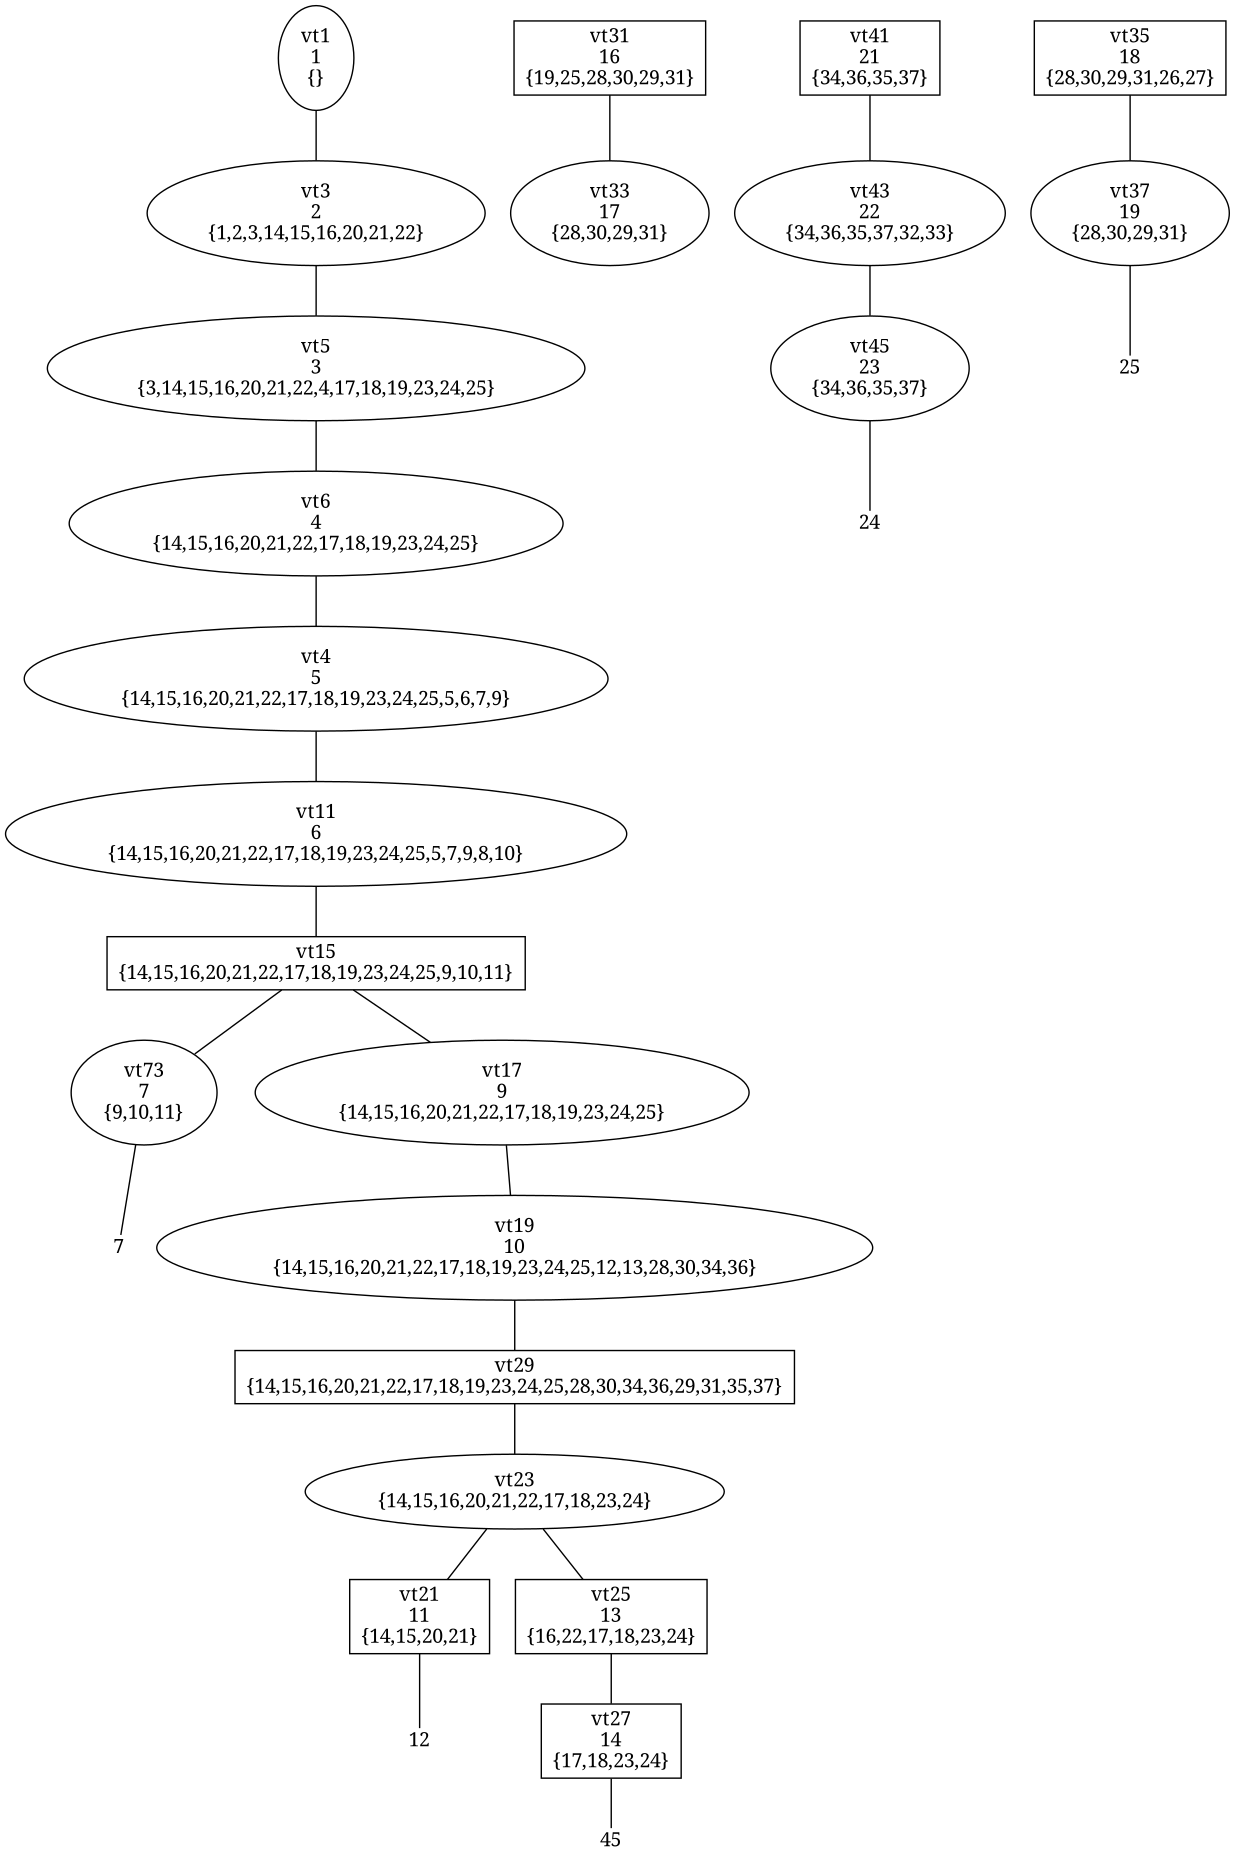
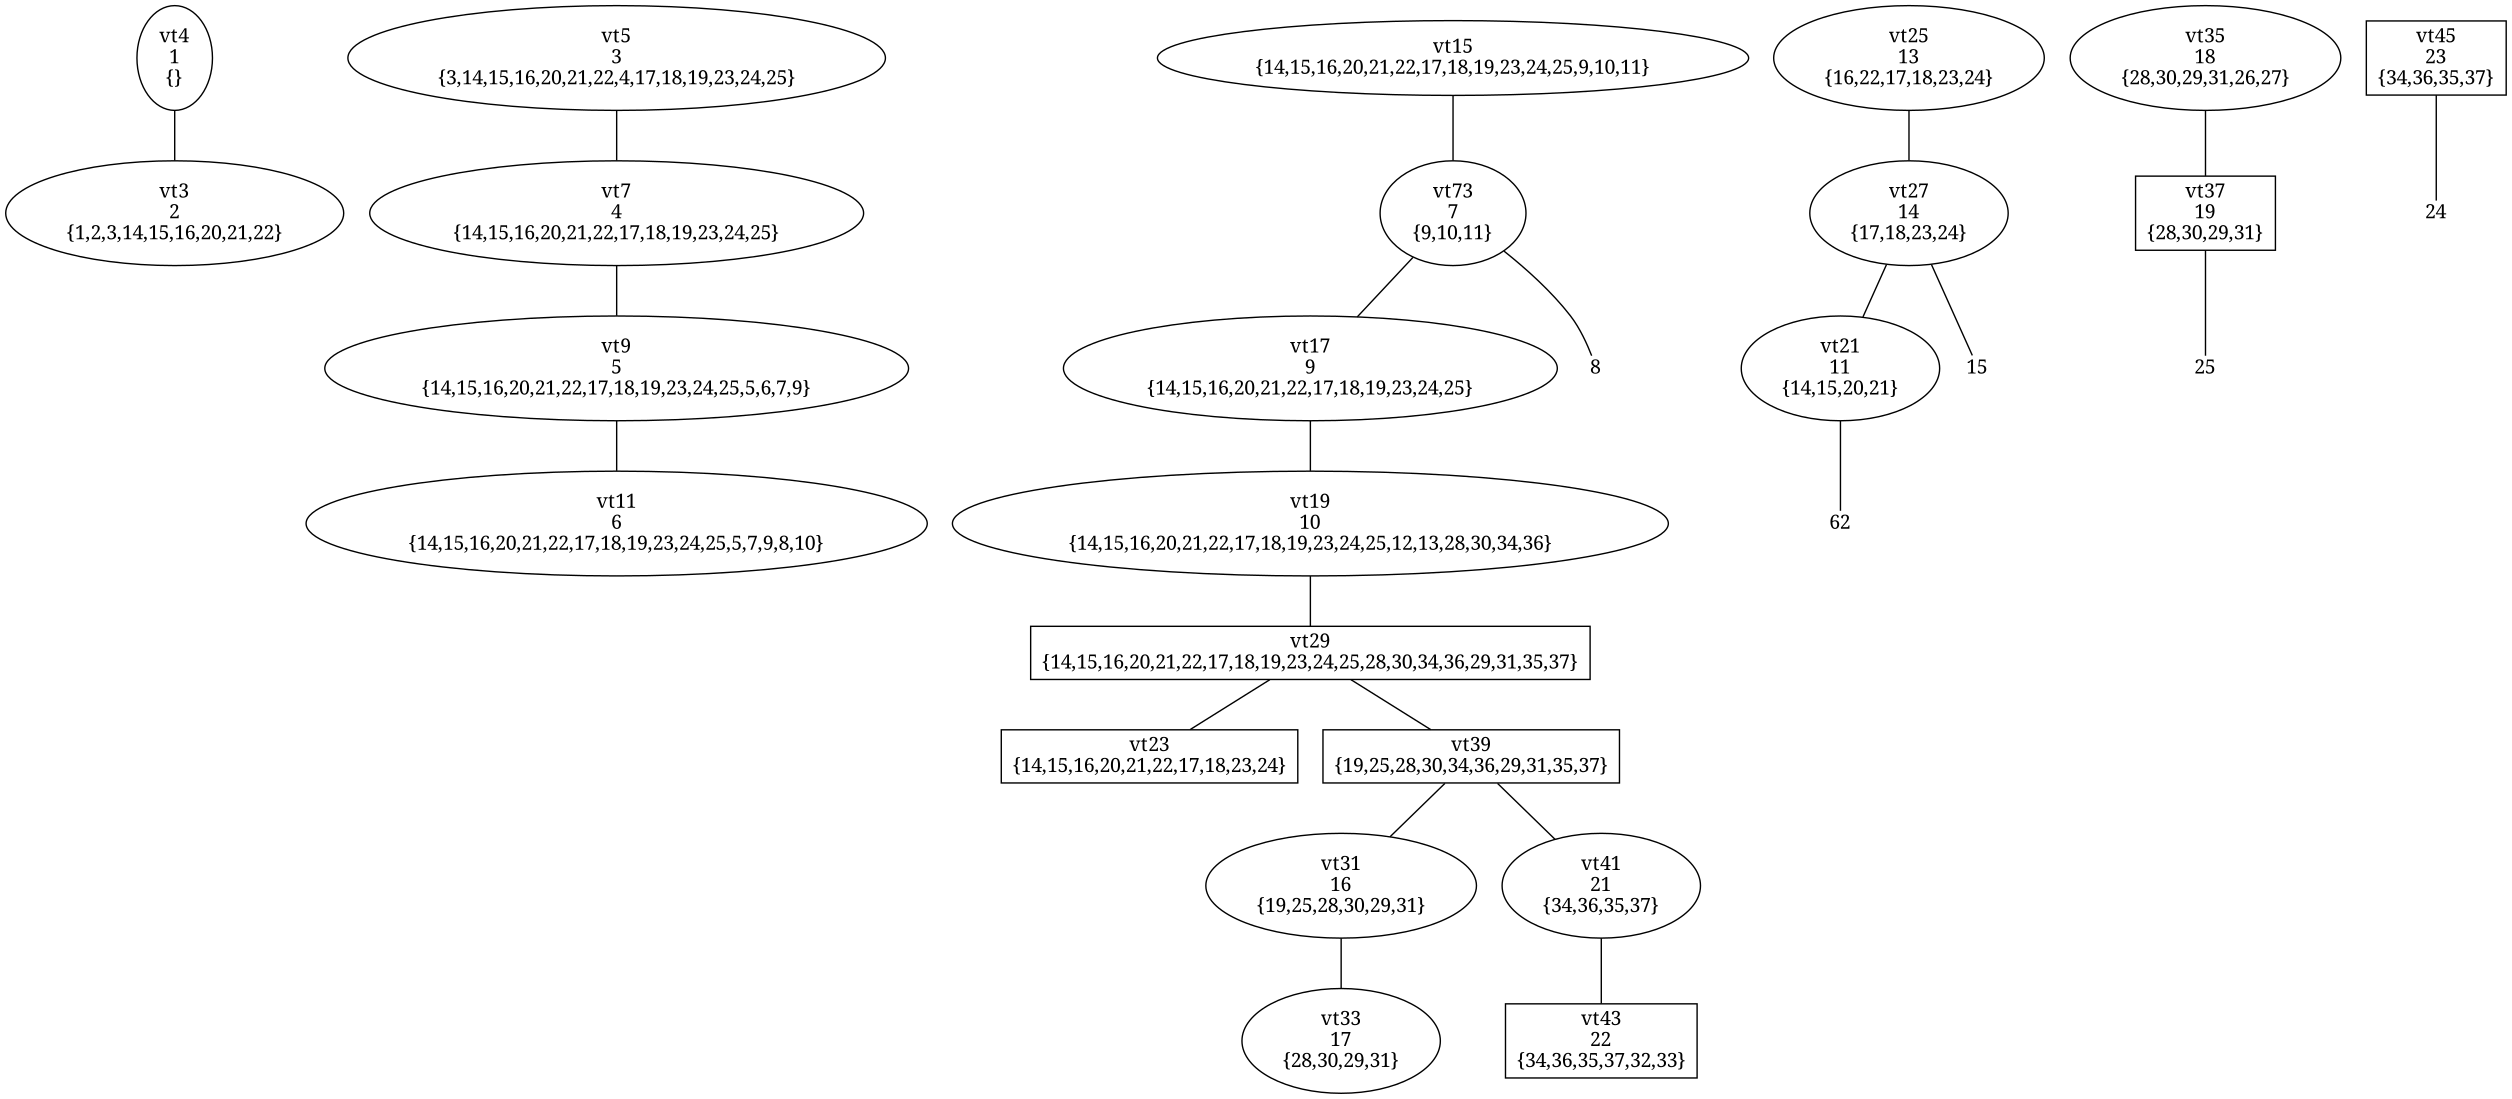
(316, 58) -> (175, 58)
(610, 58) -> (1341, 886)
(870, 58) -> (1601, 886)
(1130, 58) -> (2205, 58)
(870, 213) -> (1601, 1041)
(1130, 213) -> (2205, 213)
(316, 291) -> none
(870, 291) -> none
(870, 368) -> (2436, 58)
(316, 524) -> (617, 213)
(316, 679) -> (617, 368)
none -> (1471, 756)
(316, 912) -> none
(316, 963) -> (1453, 58)
(392, 1016) -> (1385, 287)
(119, 1248) -> (1596, 368)
(515, 1492) -> (1150, 756)
(467, 1554) -> (1875, 291)
(563, 1554) -> none
(420, 1617) -> (1840, 368)
(611, 1617) -> (1909, 58)
(420, 1741) -> (1840, 524)
(611, 1741) -> (1909, 213)
(611, 1841) -> (1977, 368)
